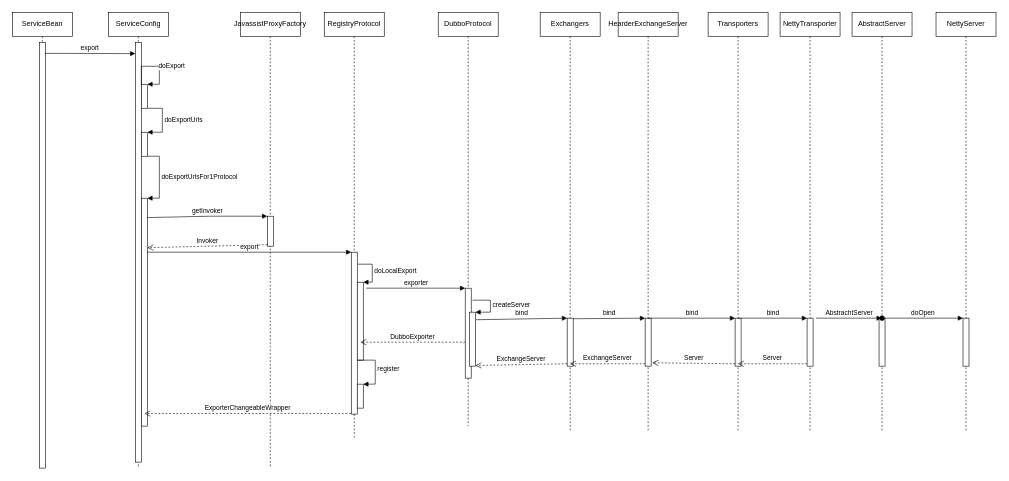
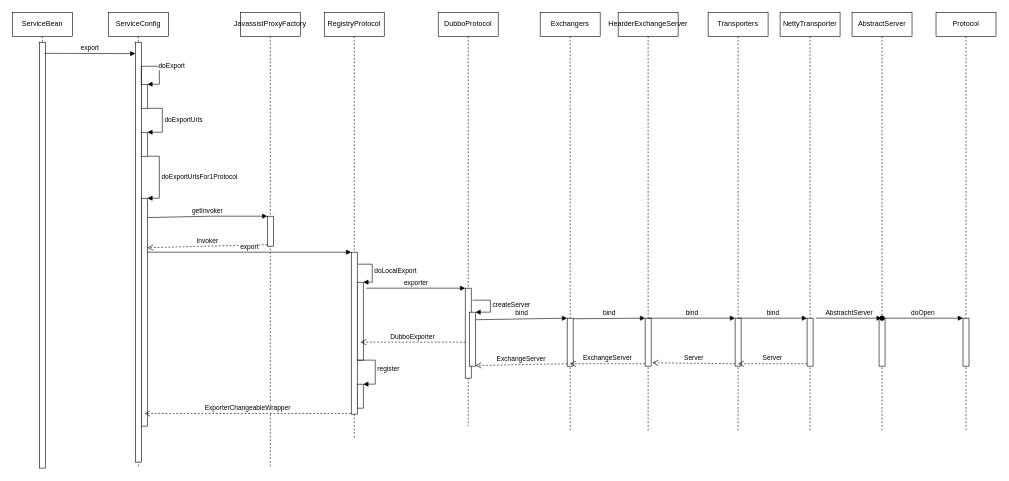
(966, 24) -> (966, 24)
